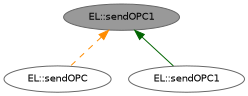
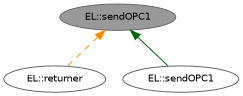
(58, 79) -> (55, 79)
